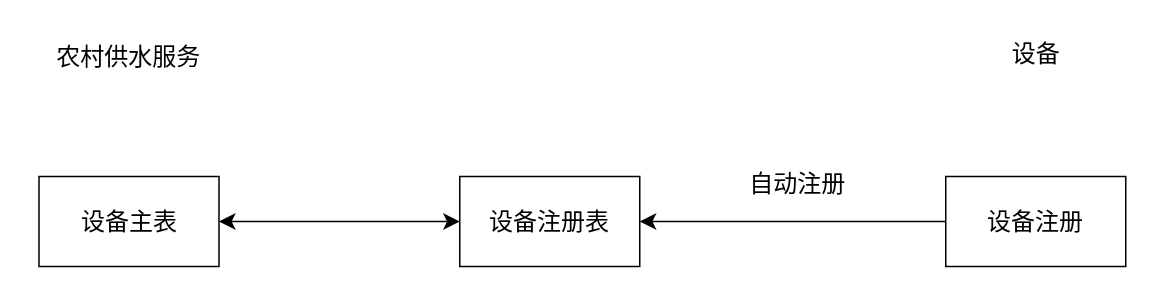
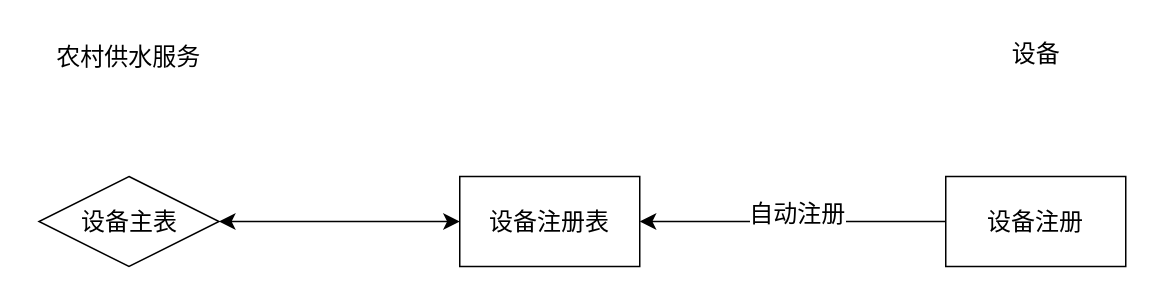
(797, 183) -> (797, 213)
(129, 221) -> (129, 221)
